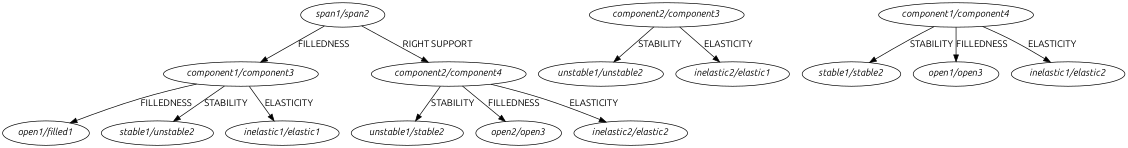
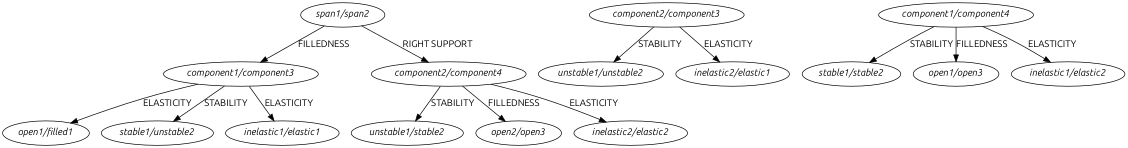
(166, 104) -> (168, 104)
